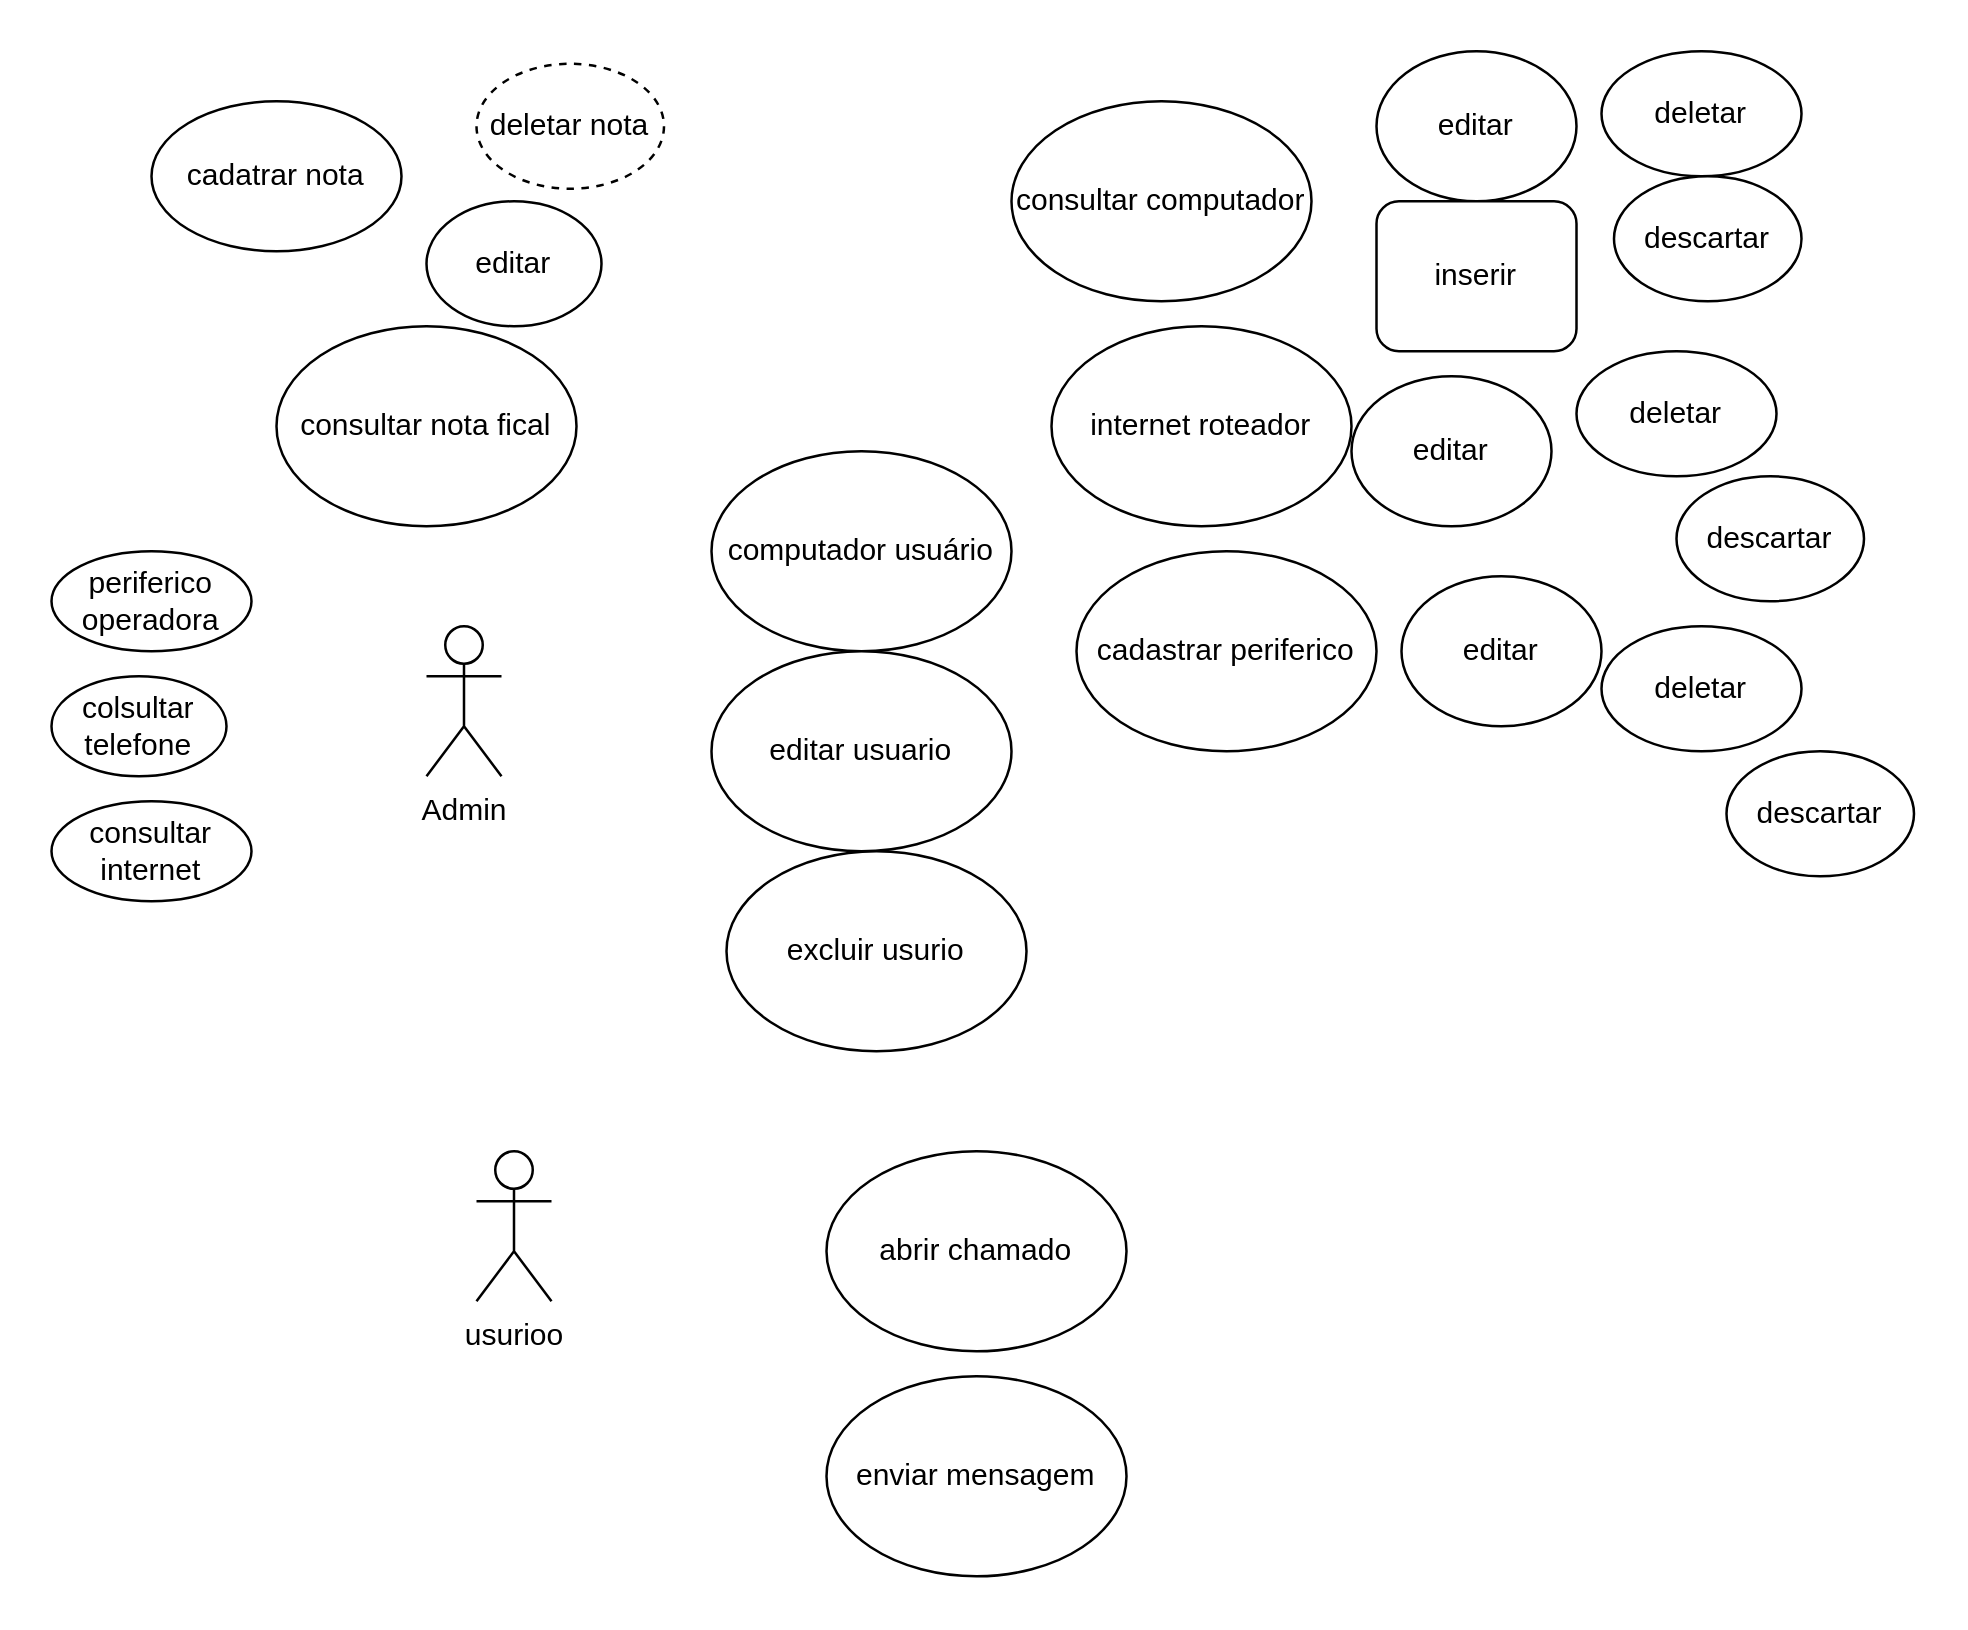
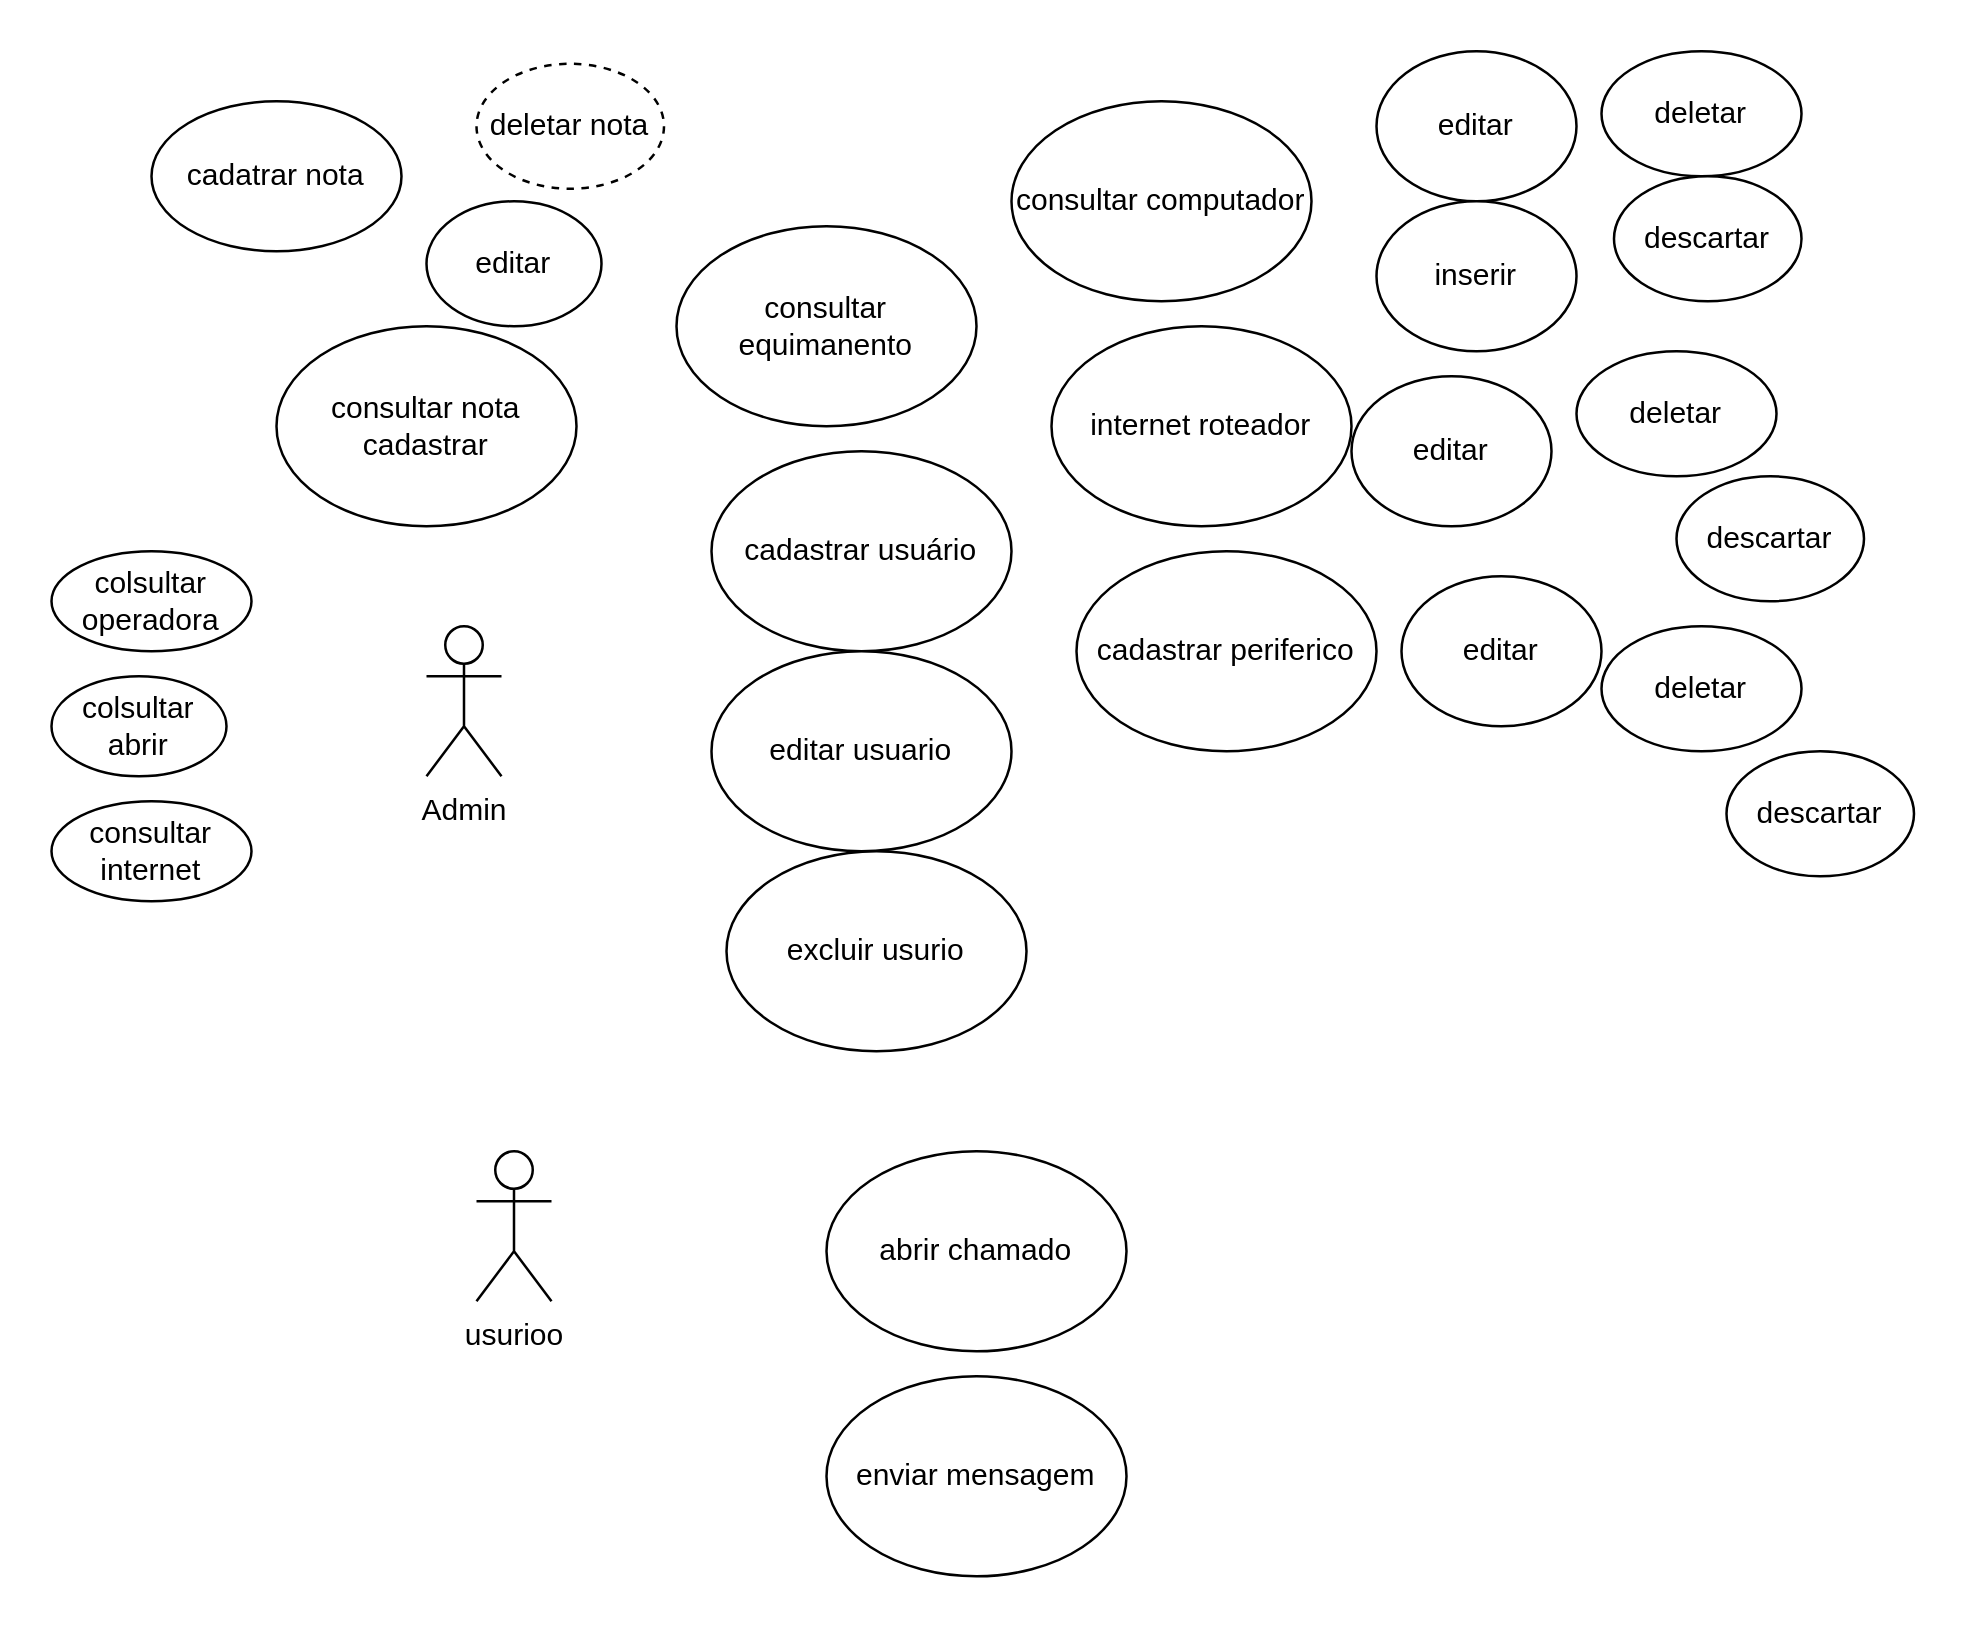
(1476, 276) -> (1476, 276)
none -> (826, 326)
(426, 426) -> (426, 426)
(861, 551) -> (861, 551)
(151, 601) -> (151, 601)
(139, 726) -> (139, 726)
